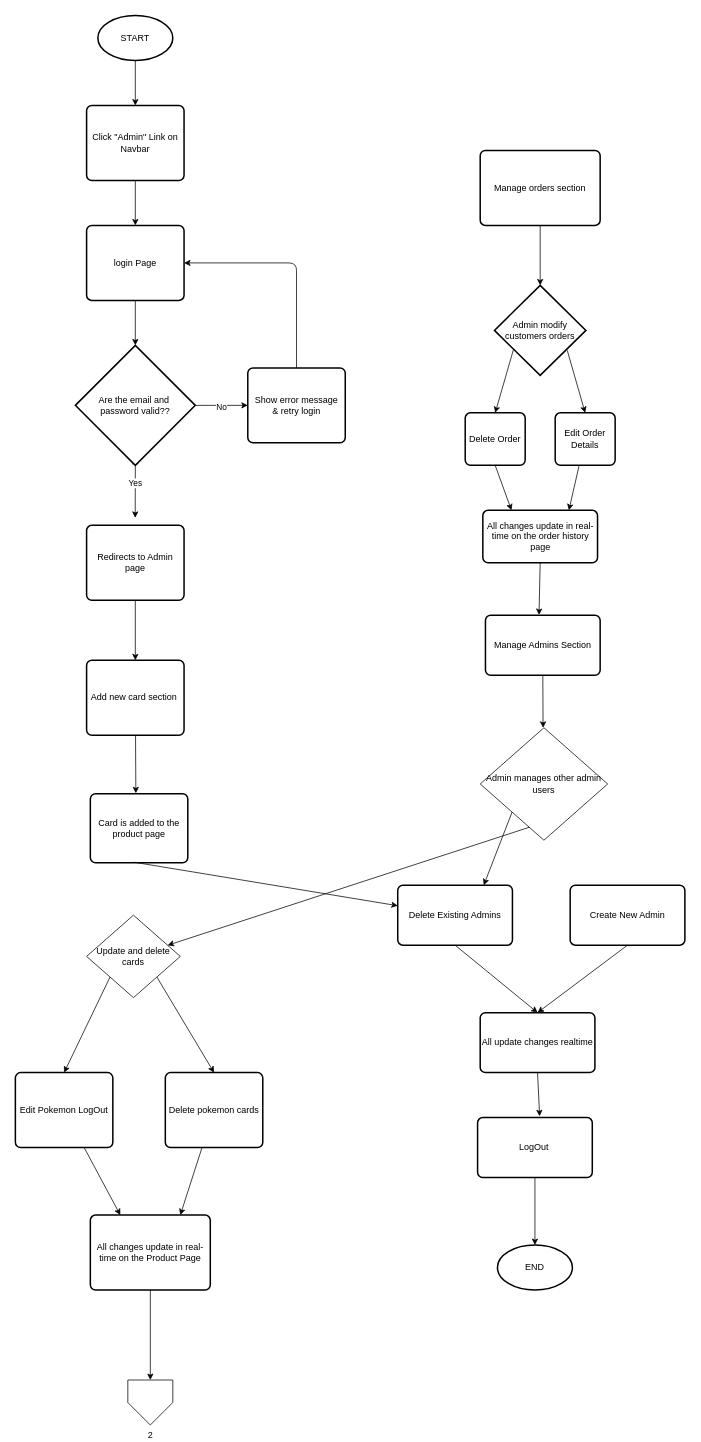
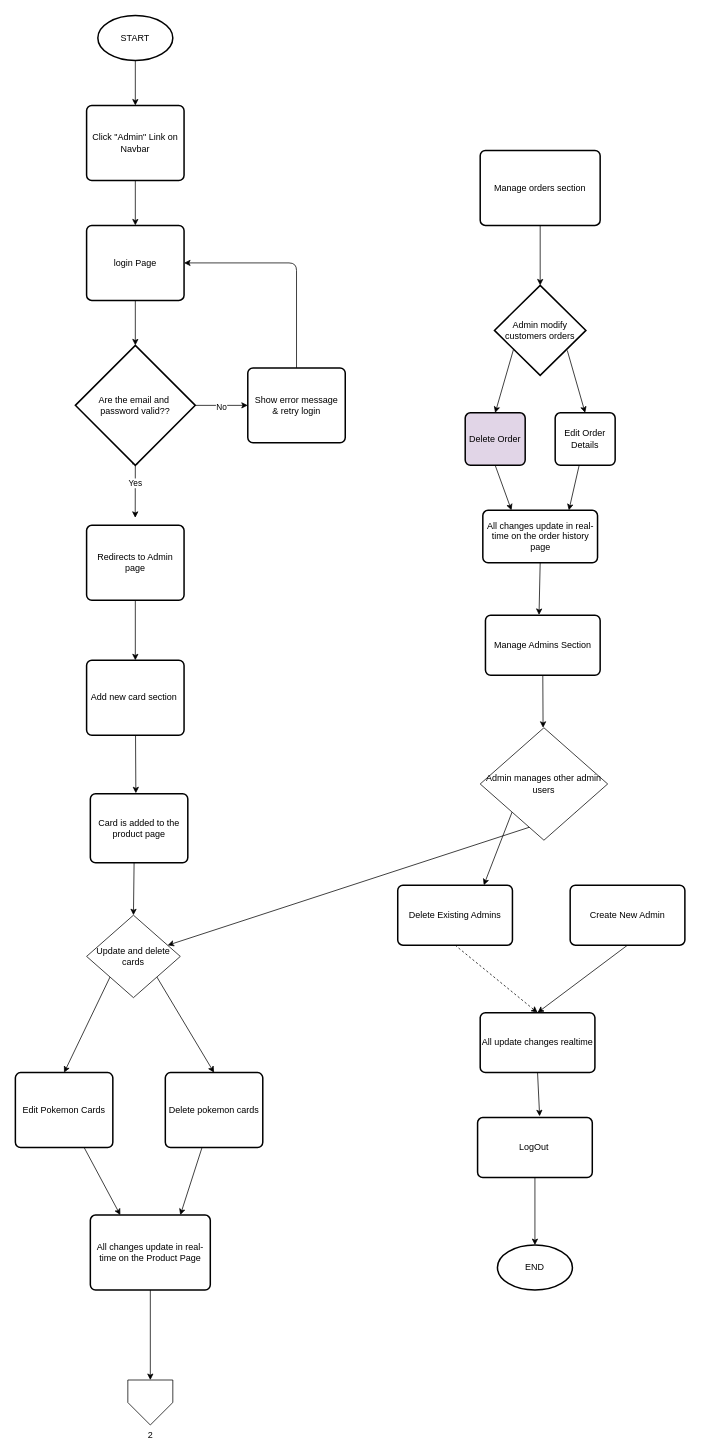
(495, 439) -> (495, 439)
(269, 885) -> (134, 896)
(494, 977) -> (494, 977)
(64, 1110) -> (64, 1110)
